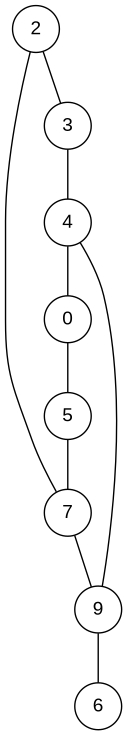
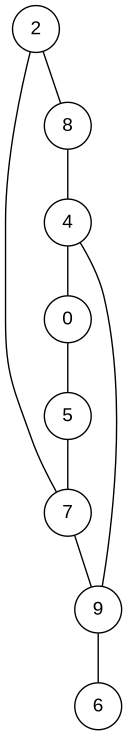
(68, 126) -> (68, 126)
